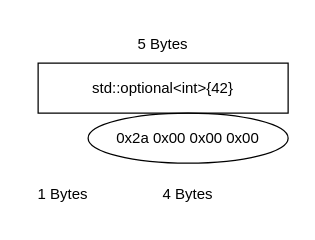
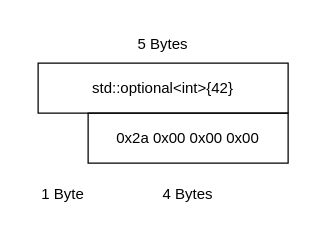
(188, 138) -> (188, 138)
(63, 194) -> (63, 194)
